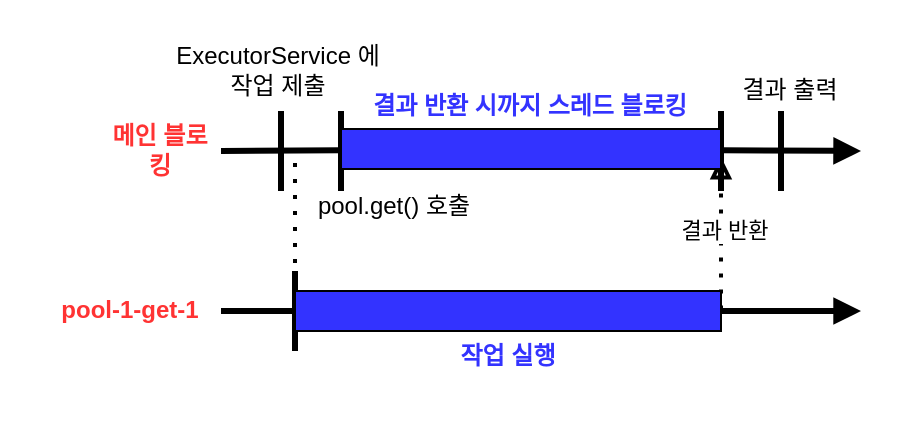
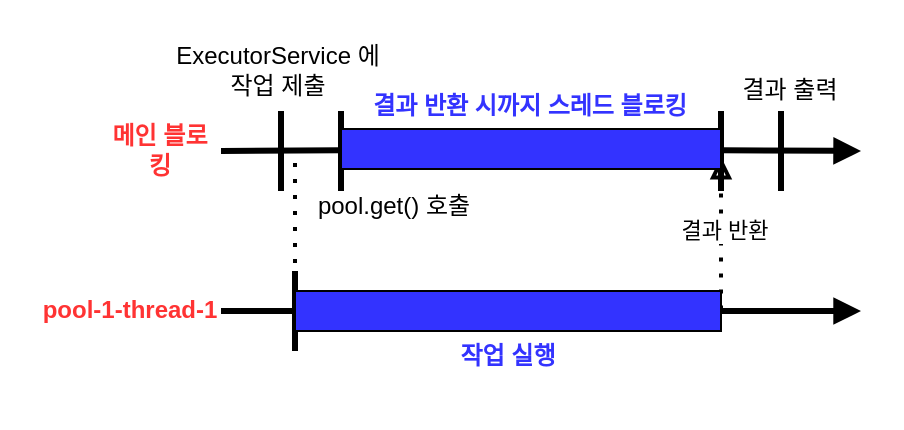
(131, 311) -> (131, 311)
